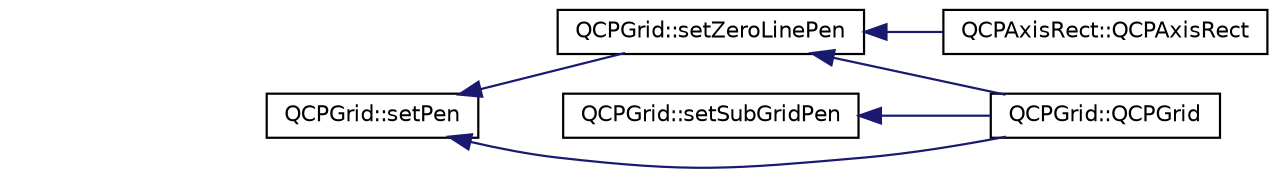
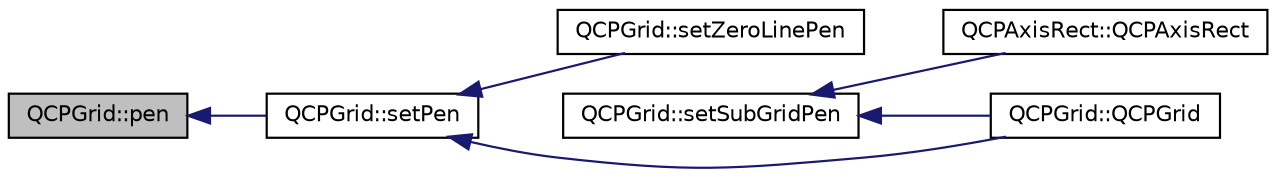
(915, 32) -> (920, 71)
(920, 76) -> none
none -> (98, 116)
